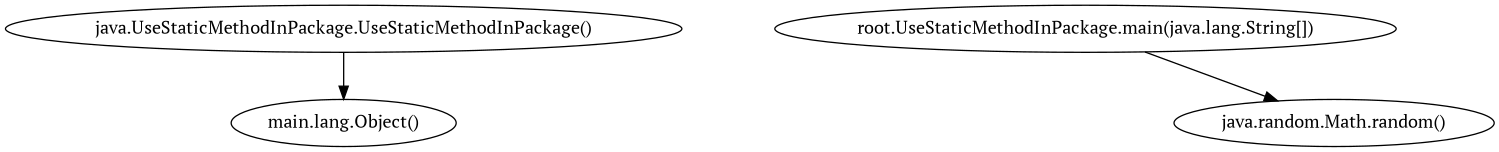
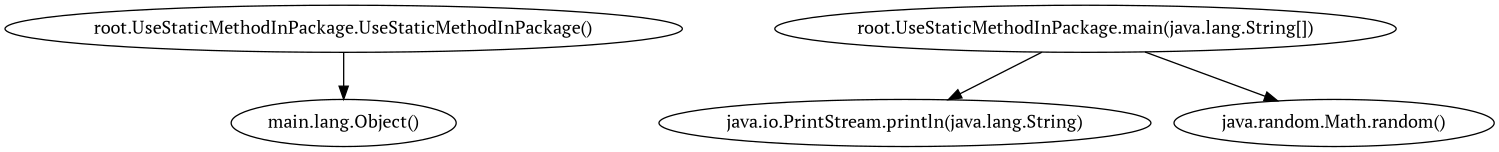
(344, 29) -> (344, 29)
none -> (905, 123)
